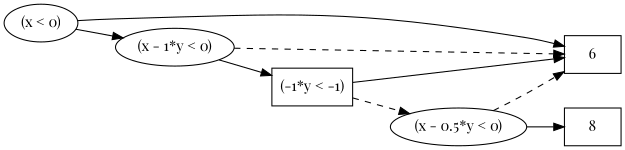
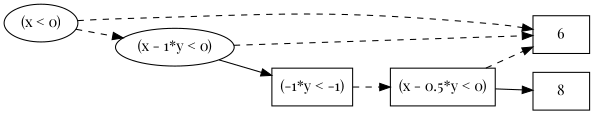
(317, 15) -> (300, 14)
(94, 33) -> (94, 33)
(453, 71) -> none
(459, 127) -> (443, 87)
